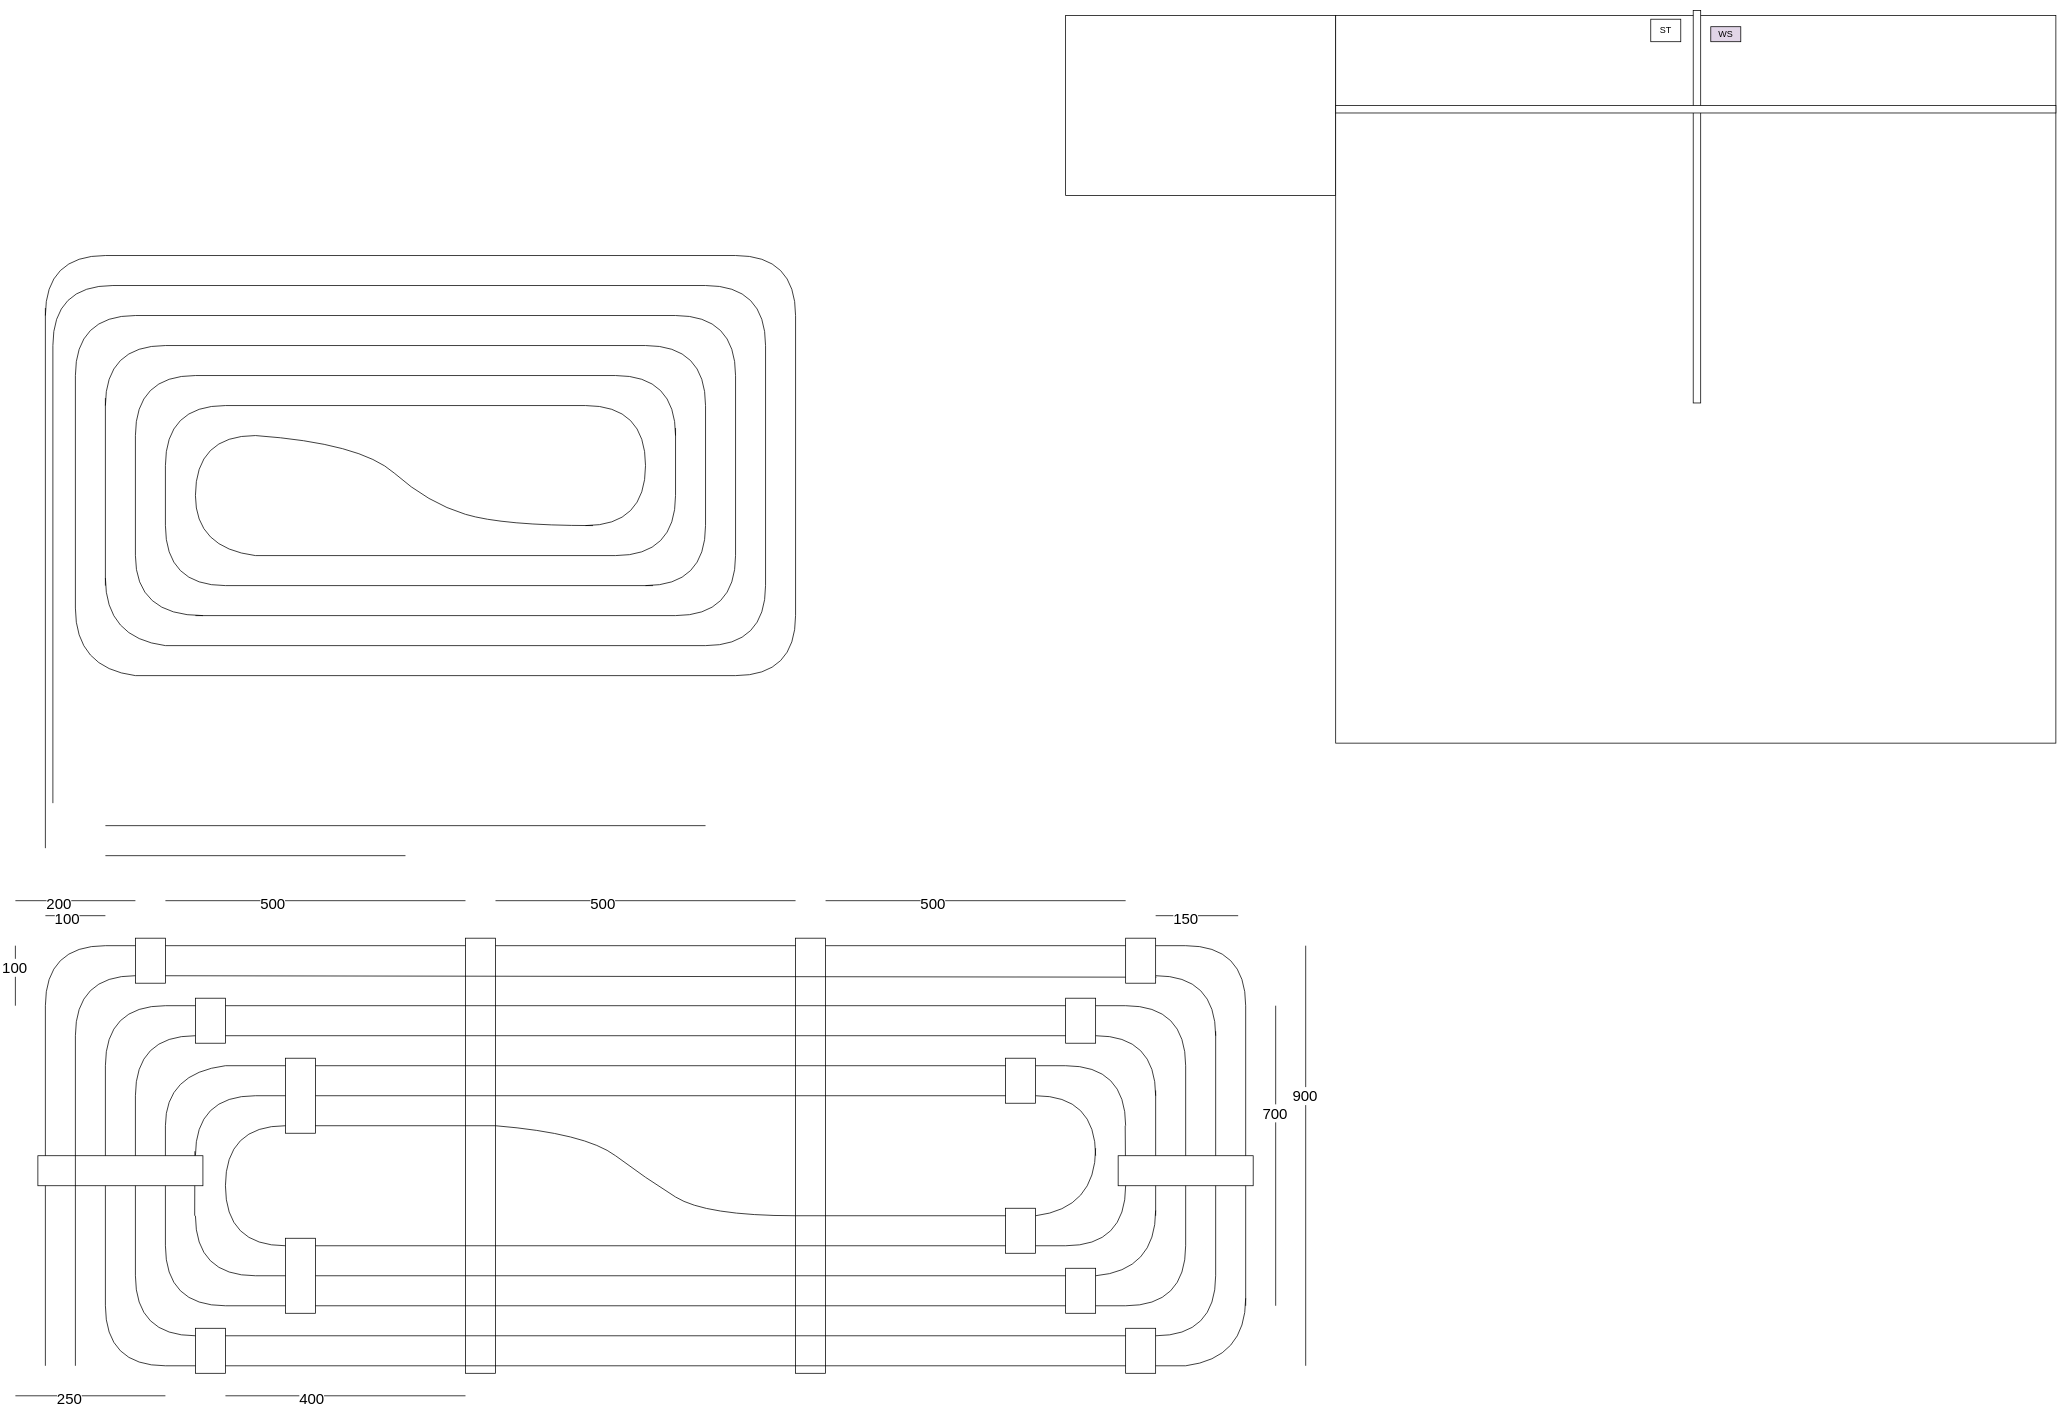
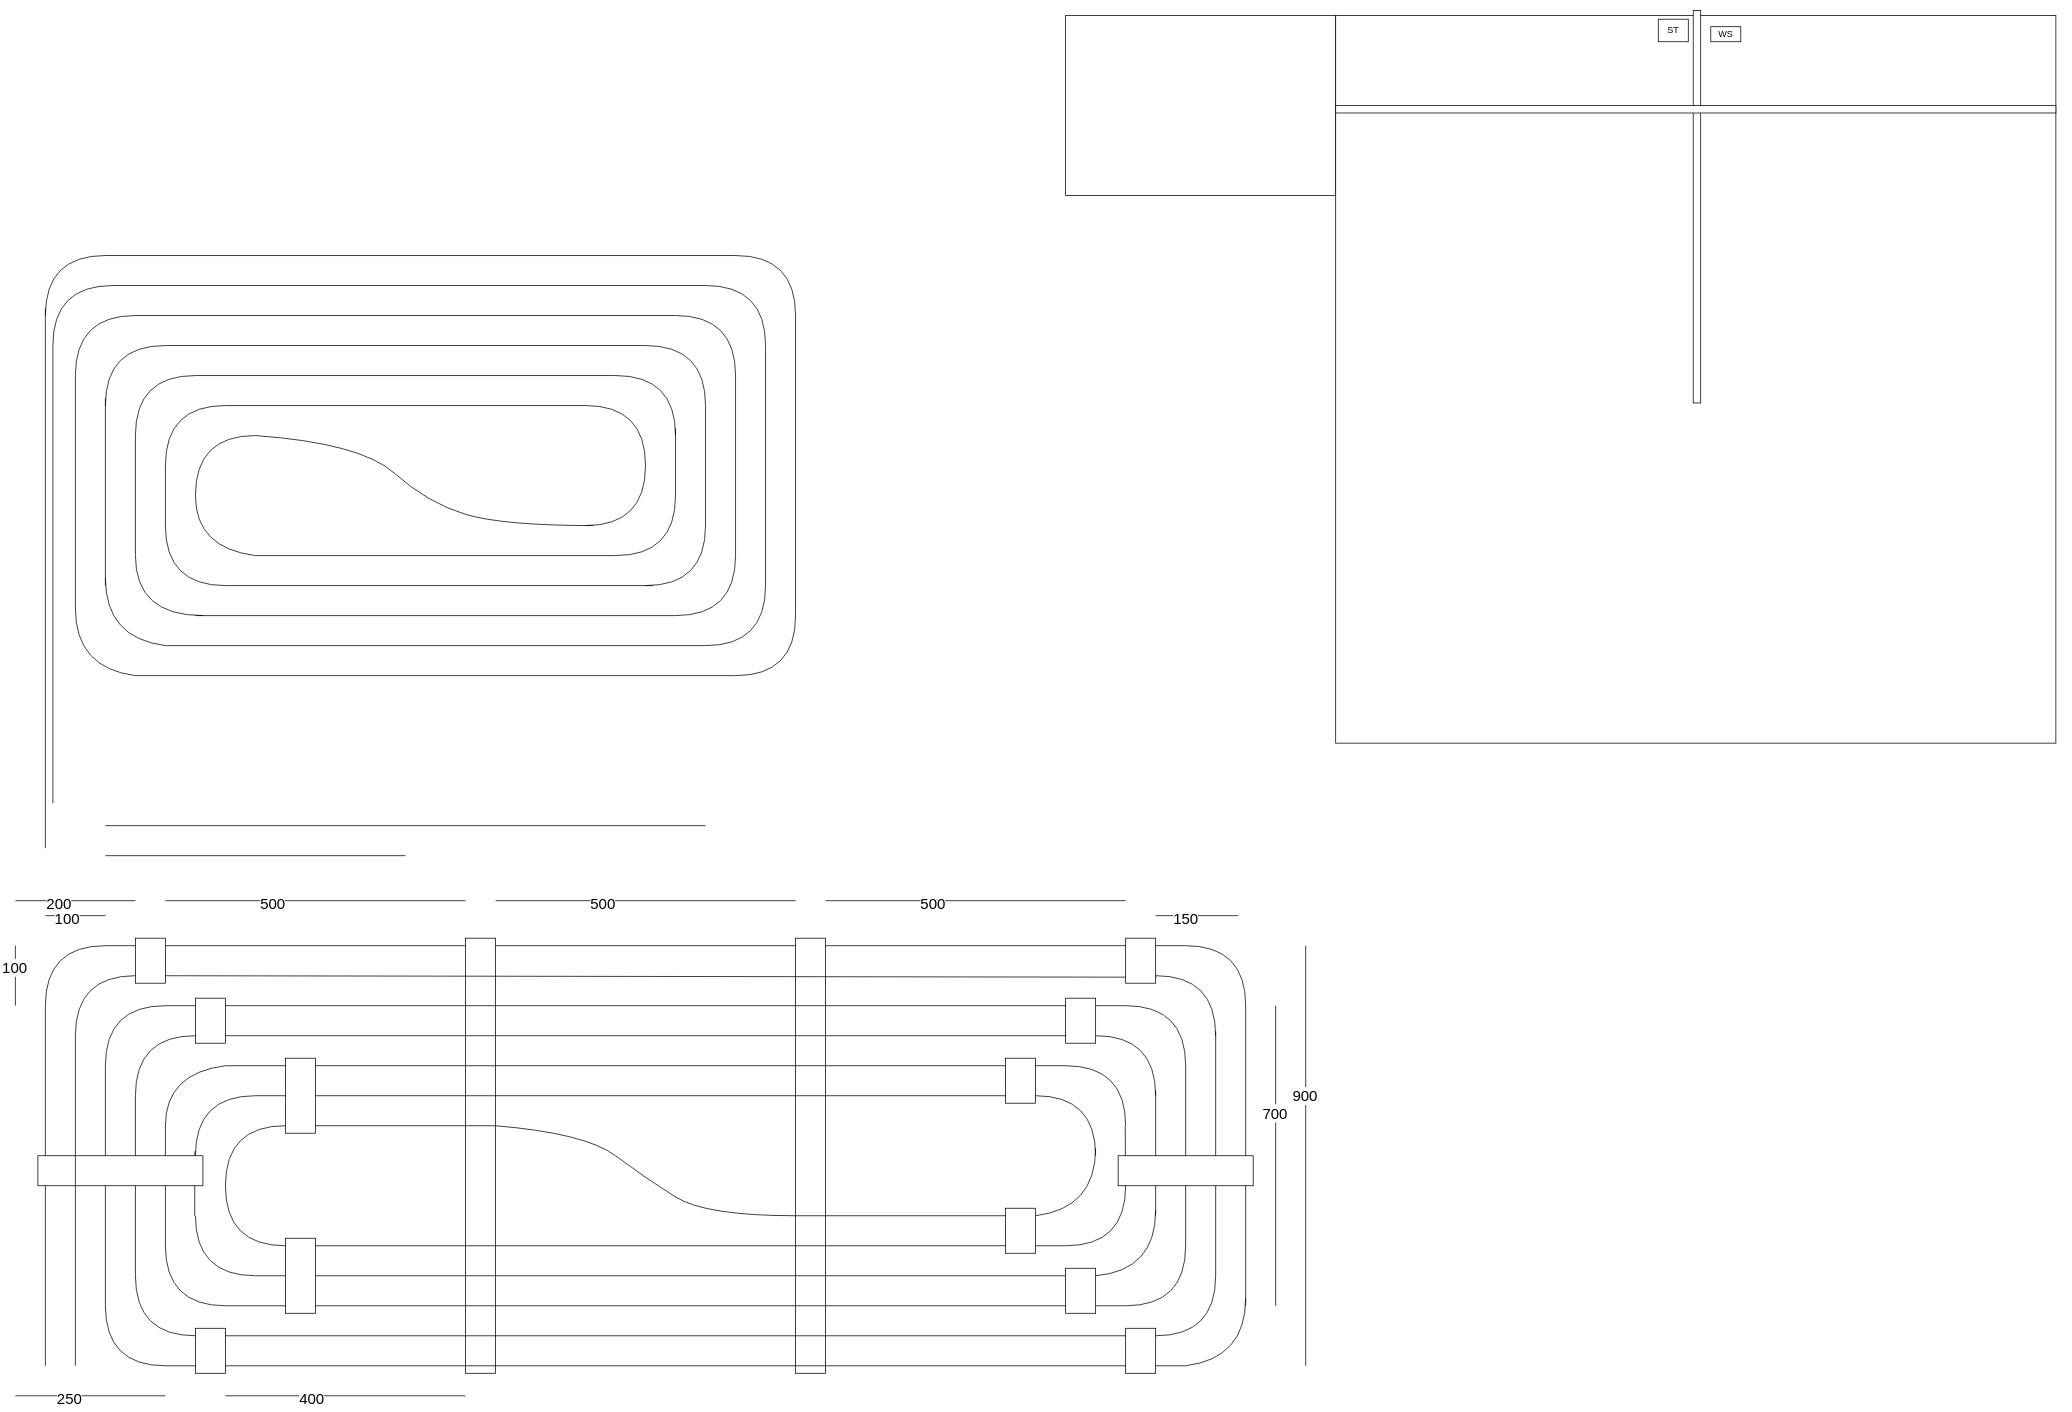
(1665, 30) -> (1673, 30)
(1725, 34) -> (1725, 34)
